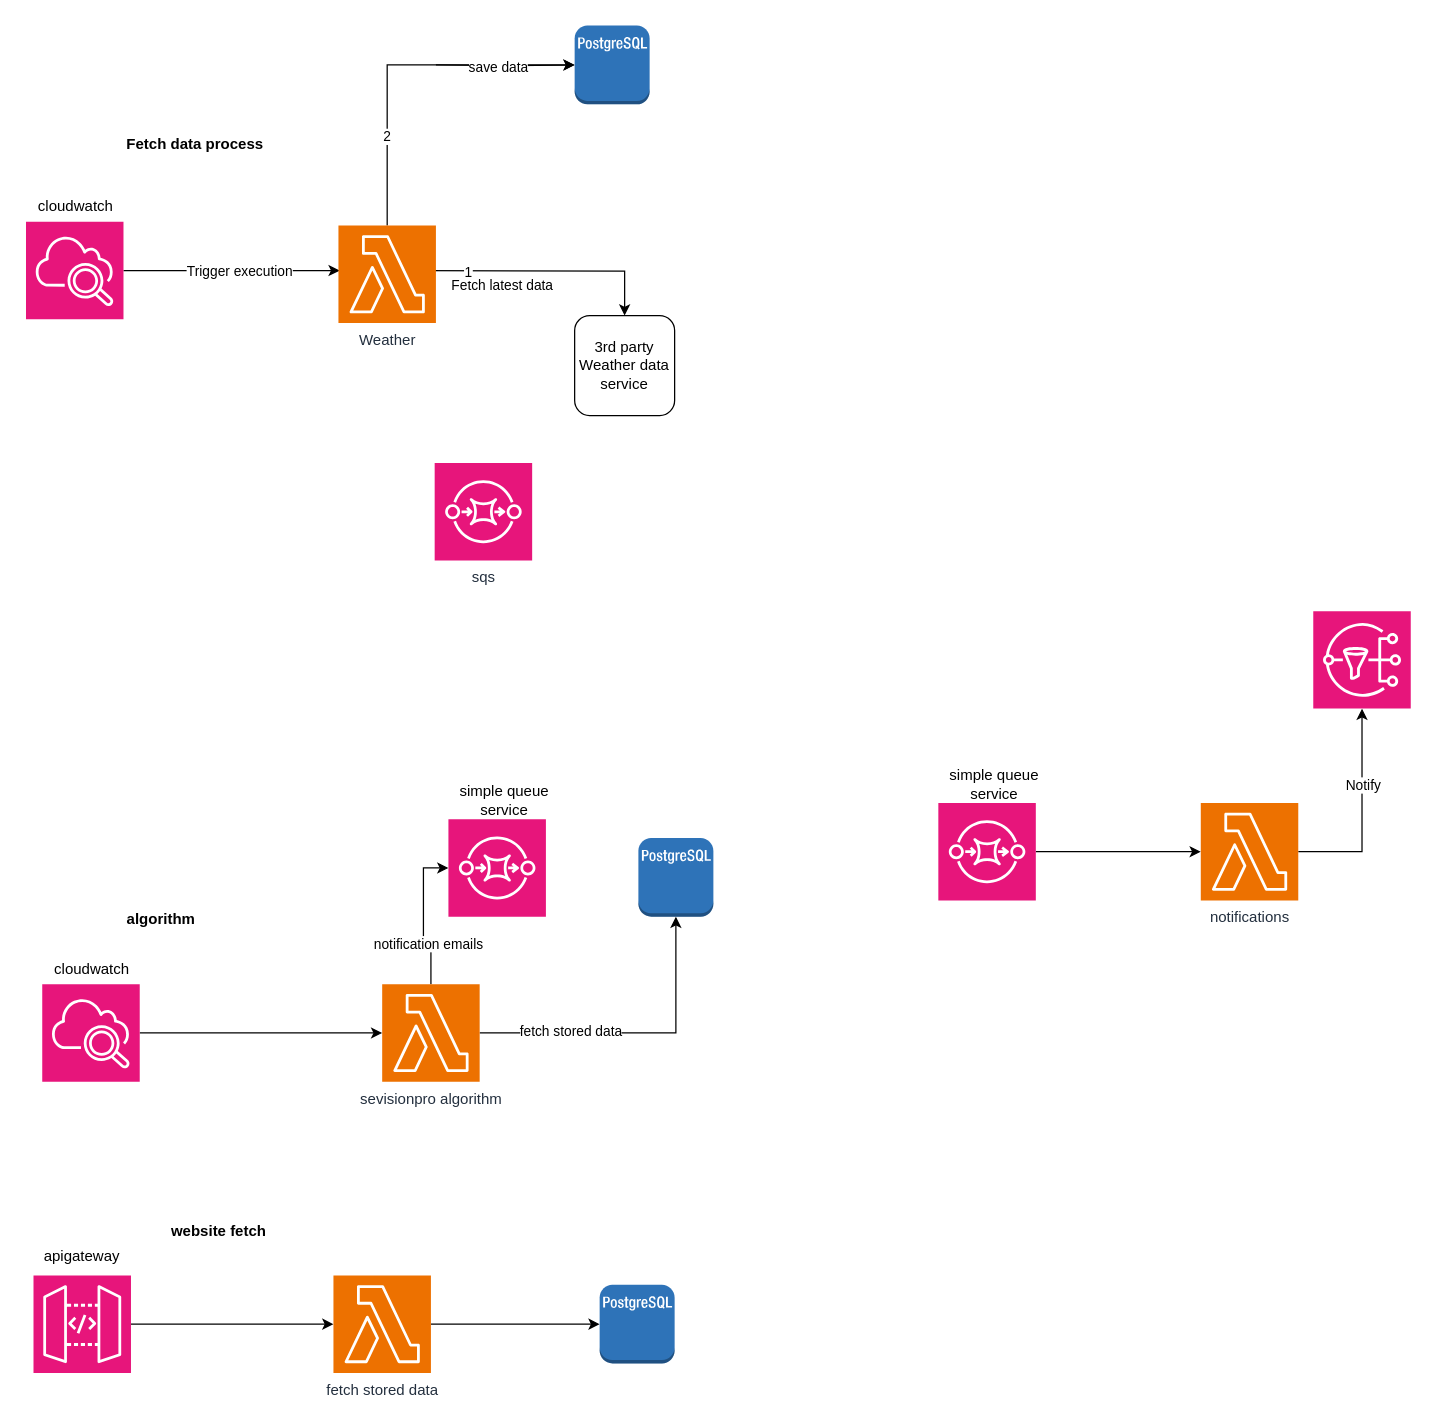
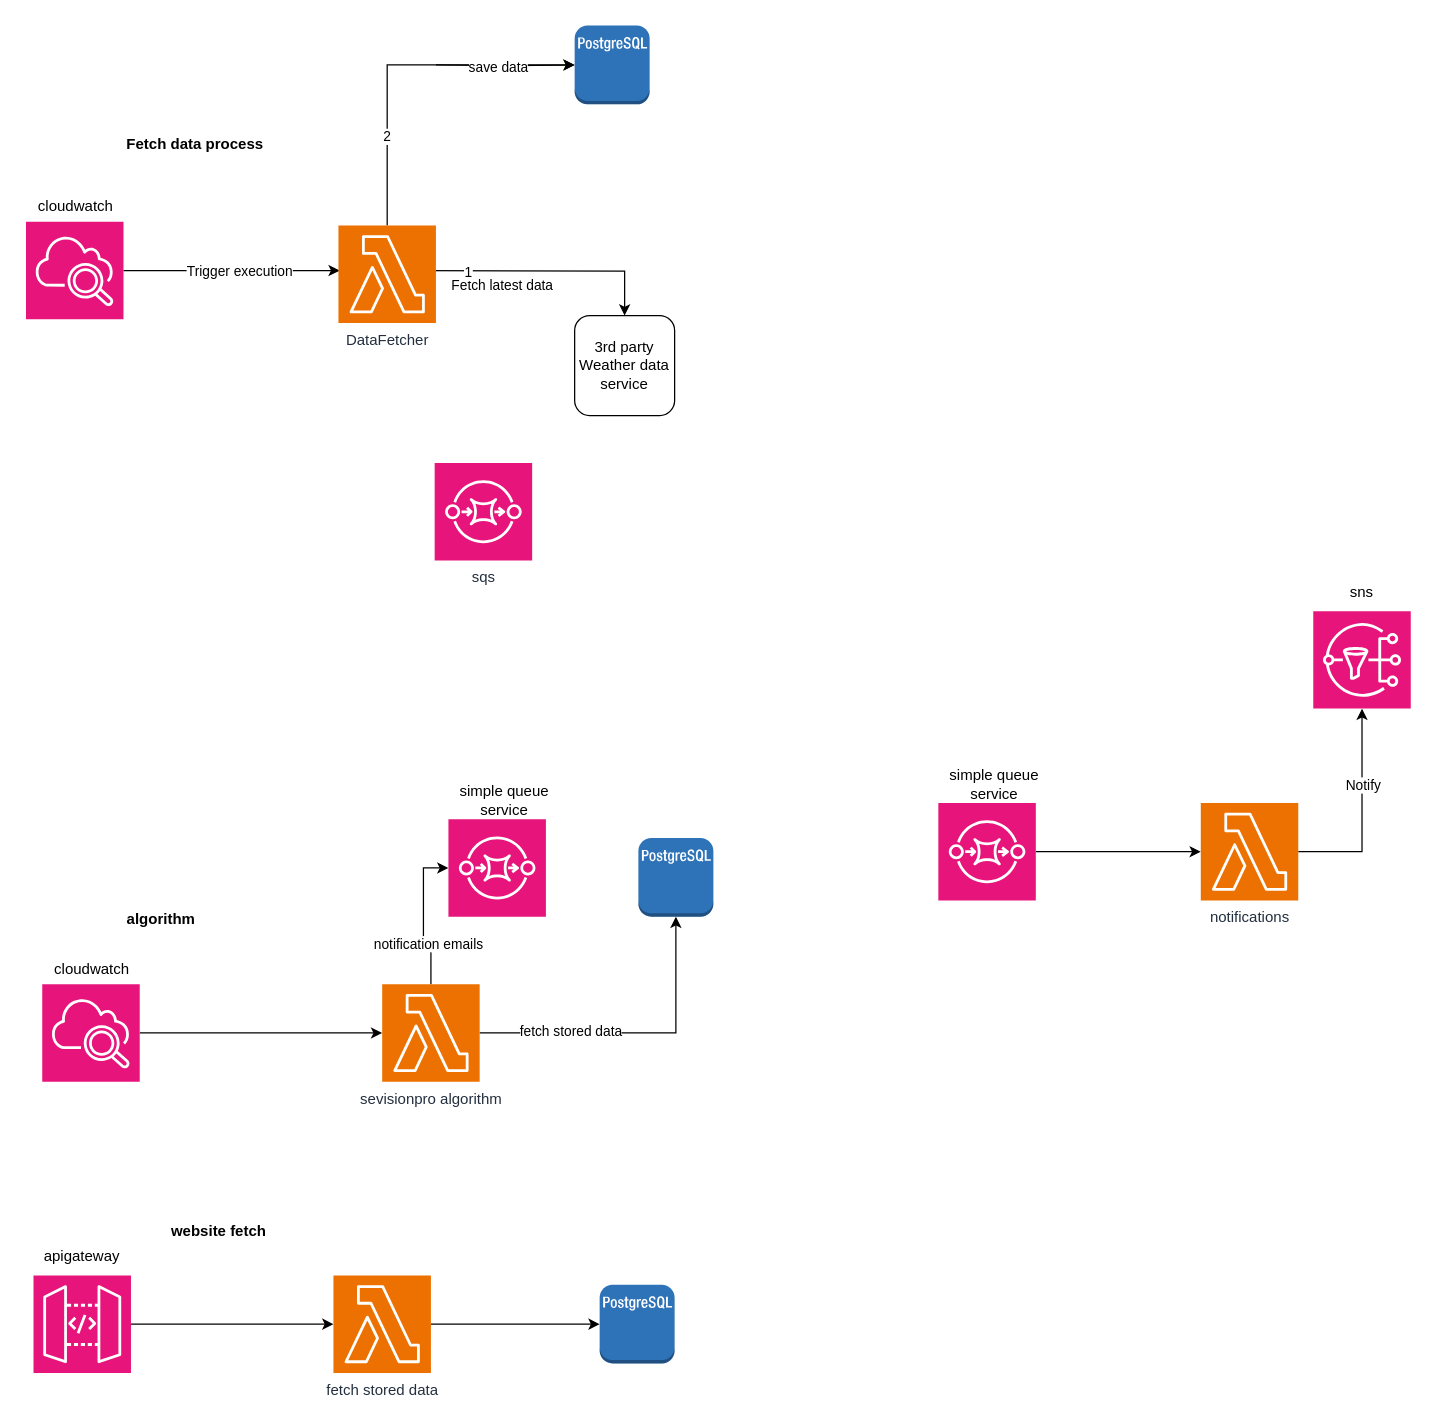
(388, 341) -> (388, 341)
none -> (1362, 593)
